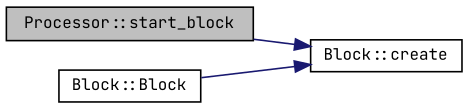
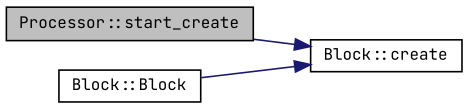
(130, 24) -> (130, 24)
